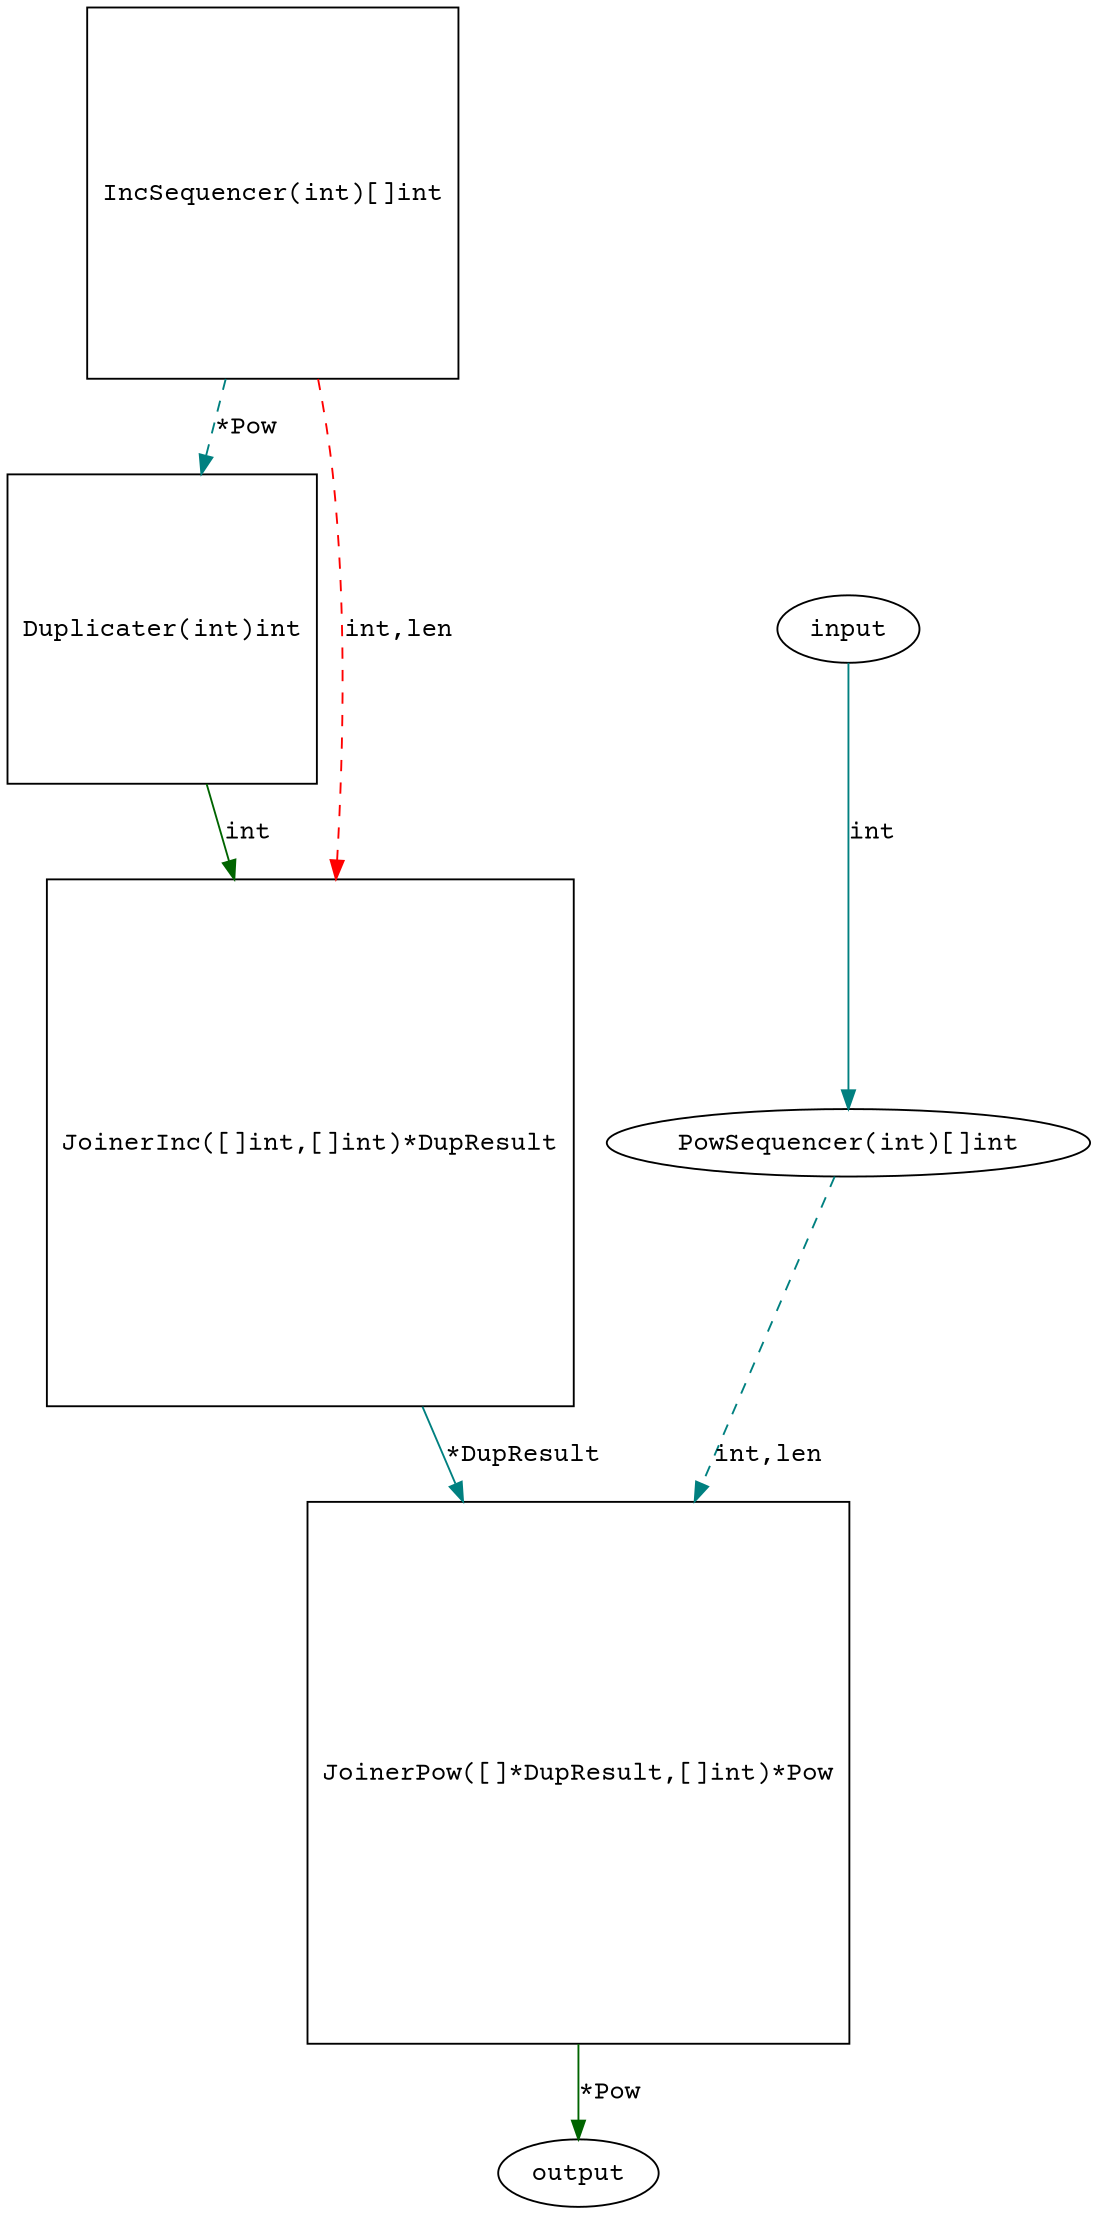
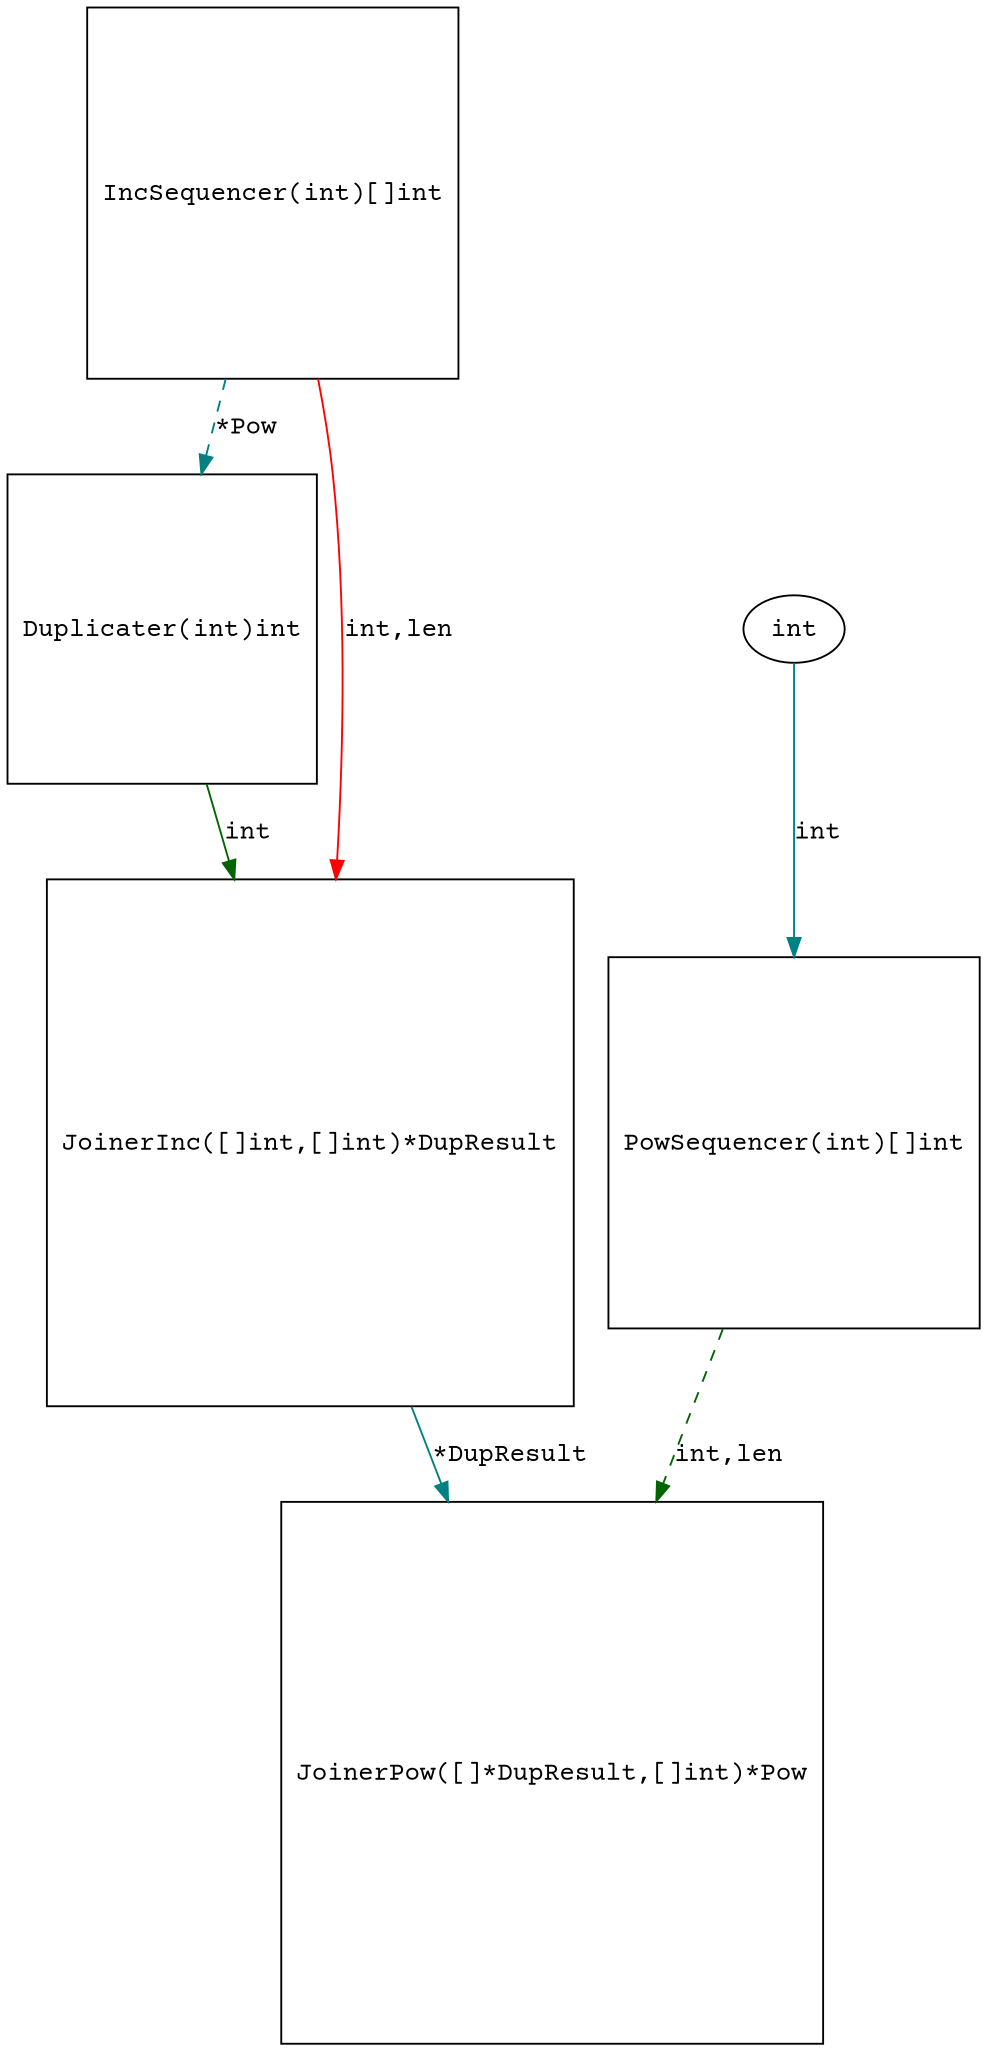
(342, 619) -> (342, 619)
(848, 629) -> (794, 629)
(848, 1143) -> (794, 1143)
(769, 1330) -> (693, 1406)
(578, 2173) -> none
